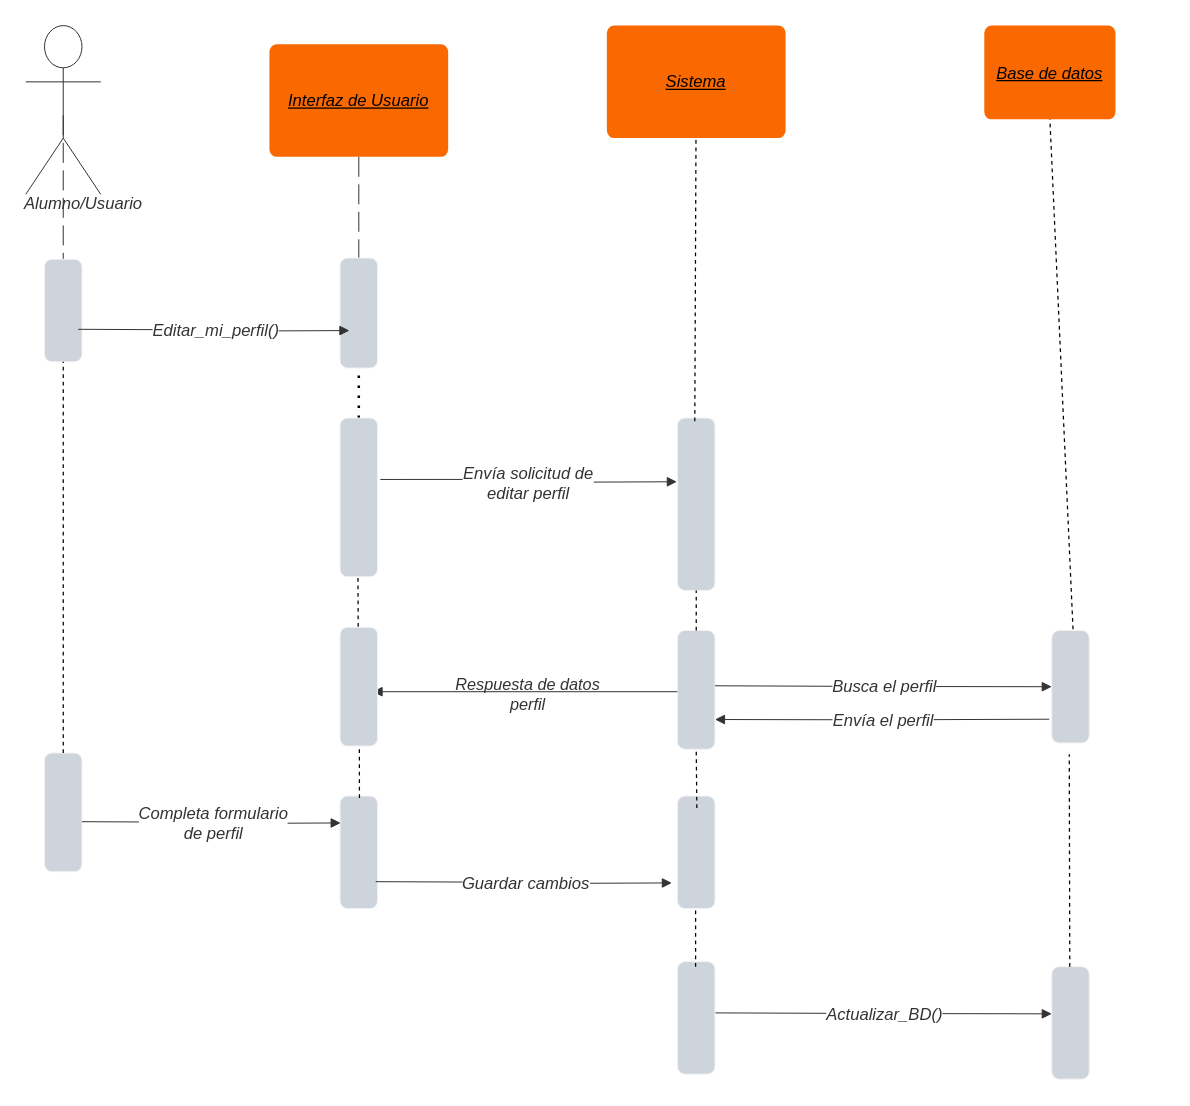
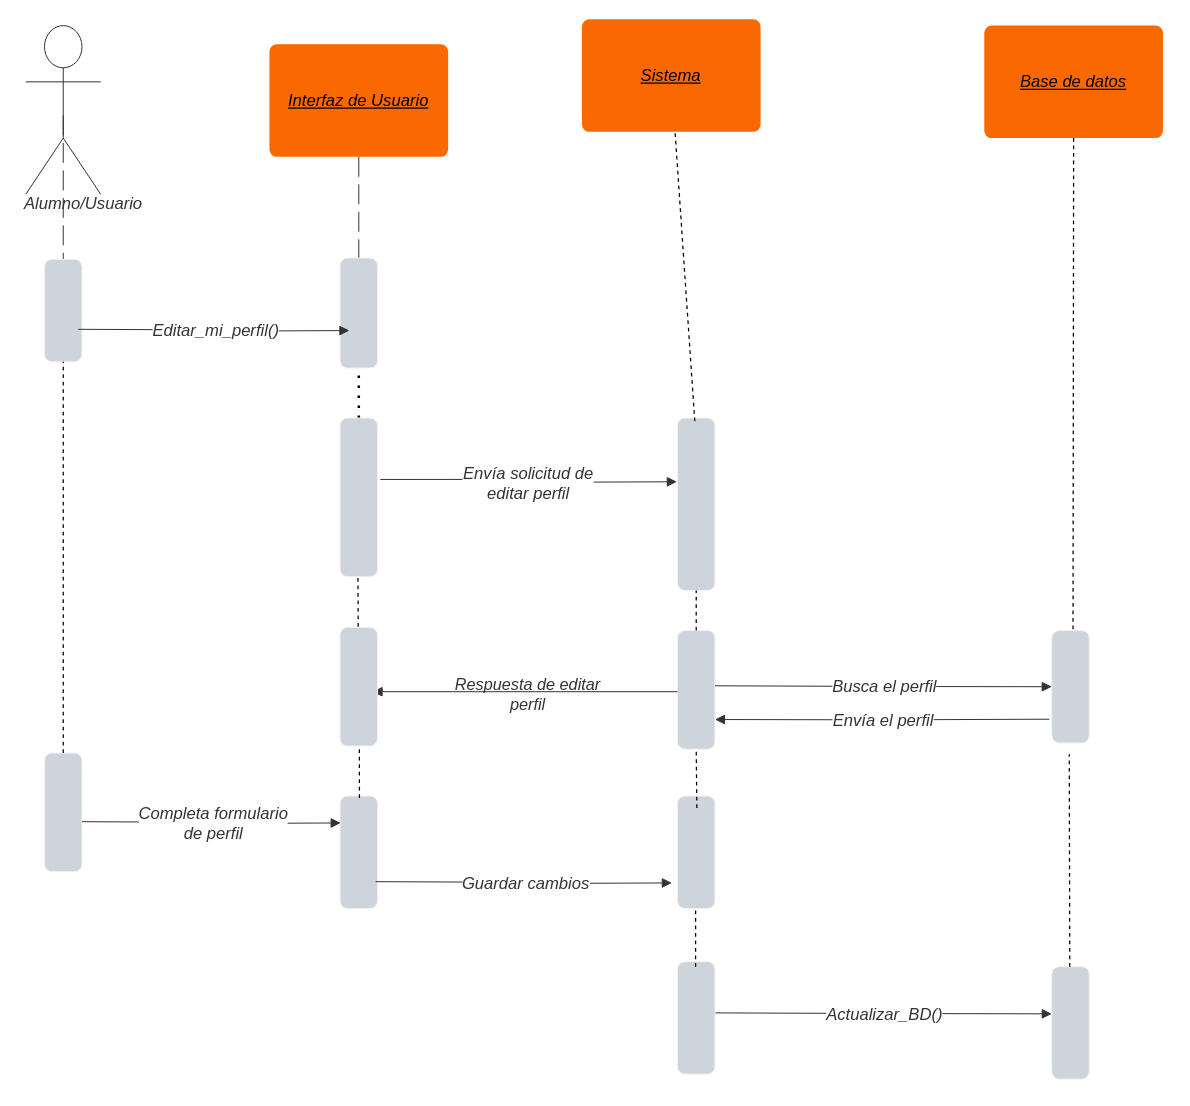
(1050, 73) -> (1074, 82)
(696, 82) -> (671, 76)
(528, 694) -> (528, 694)
